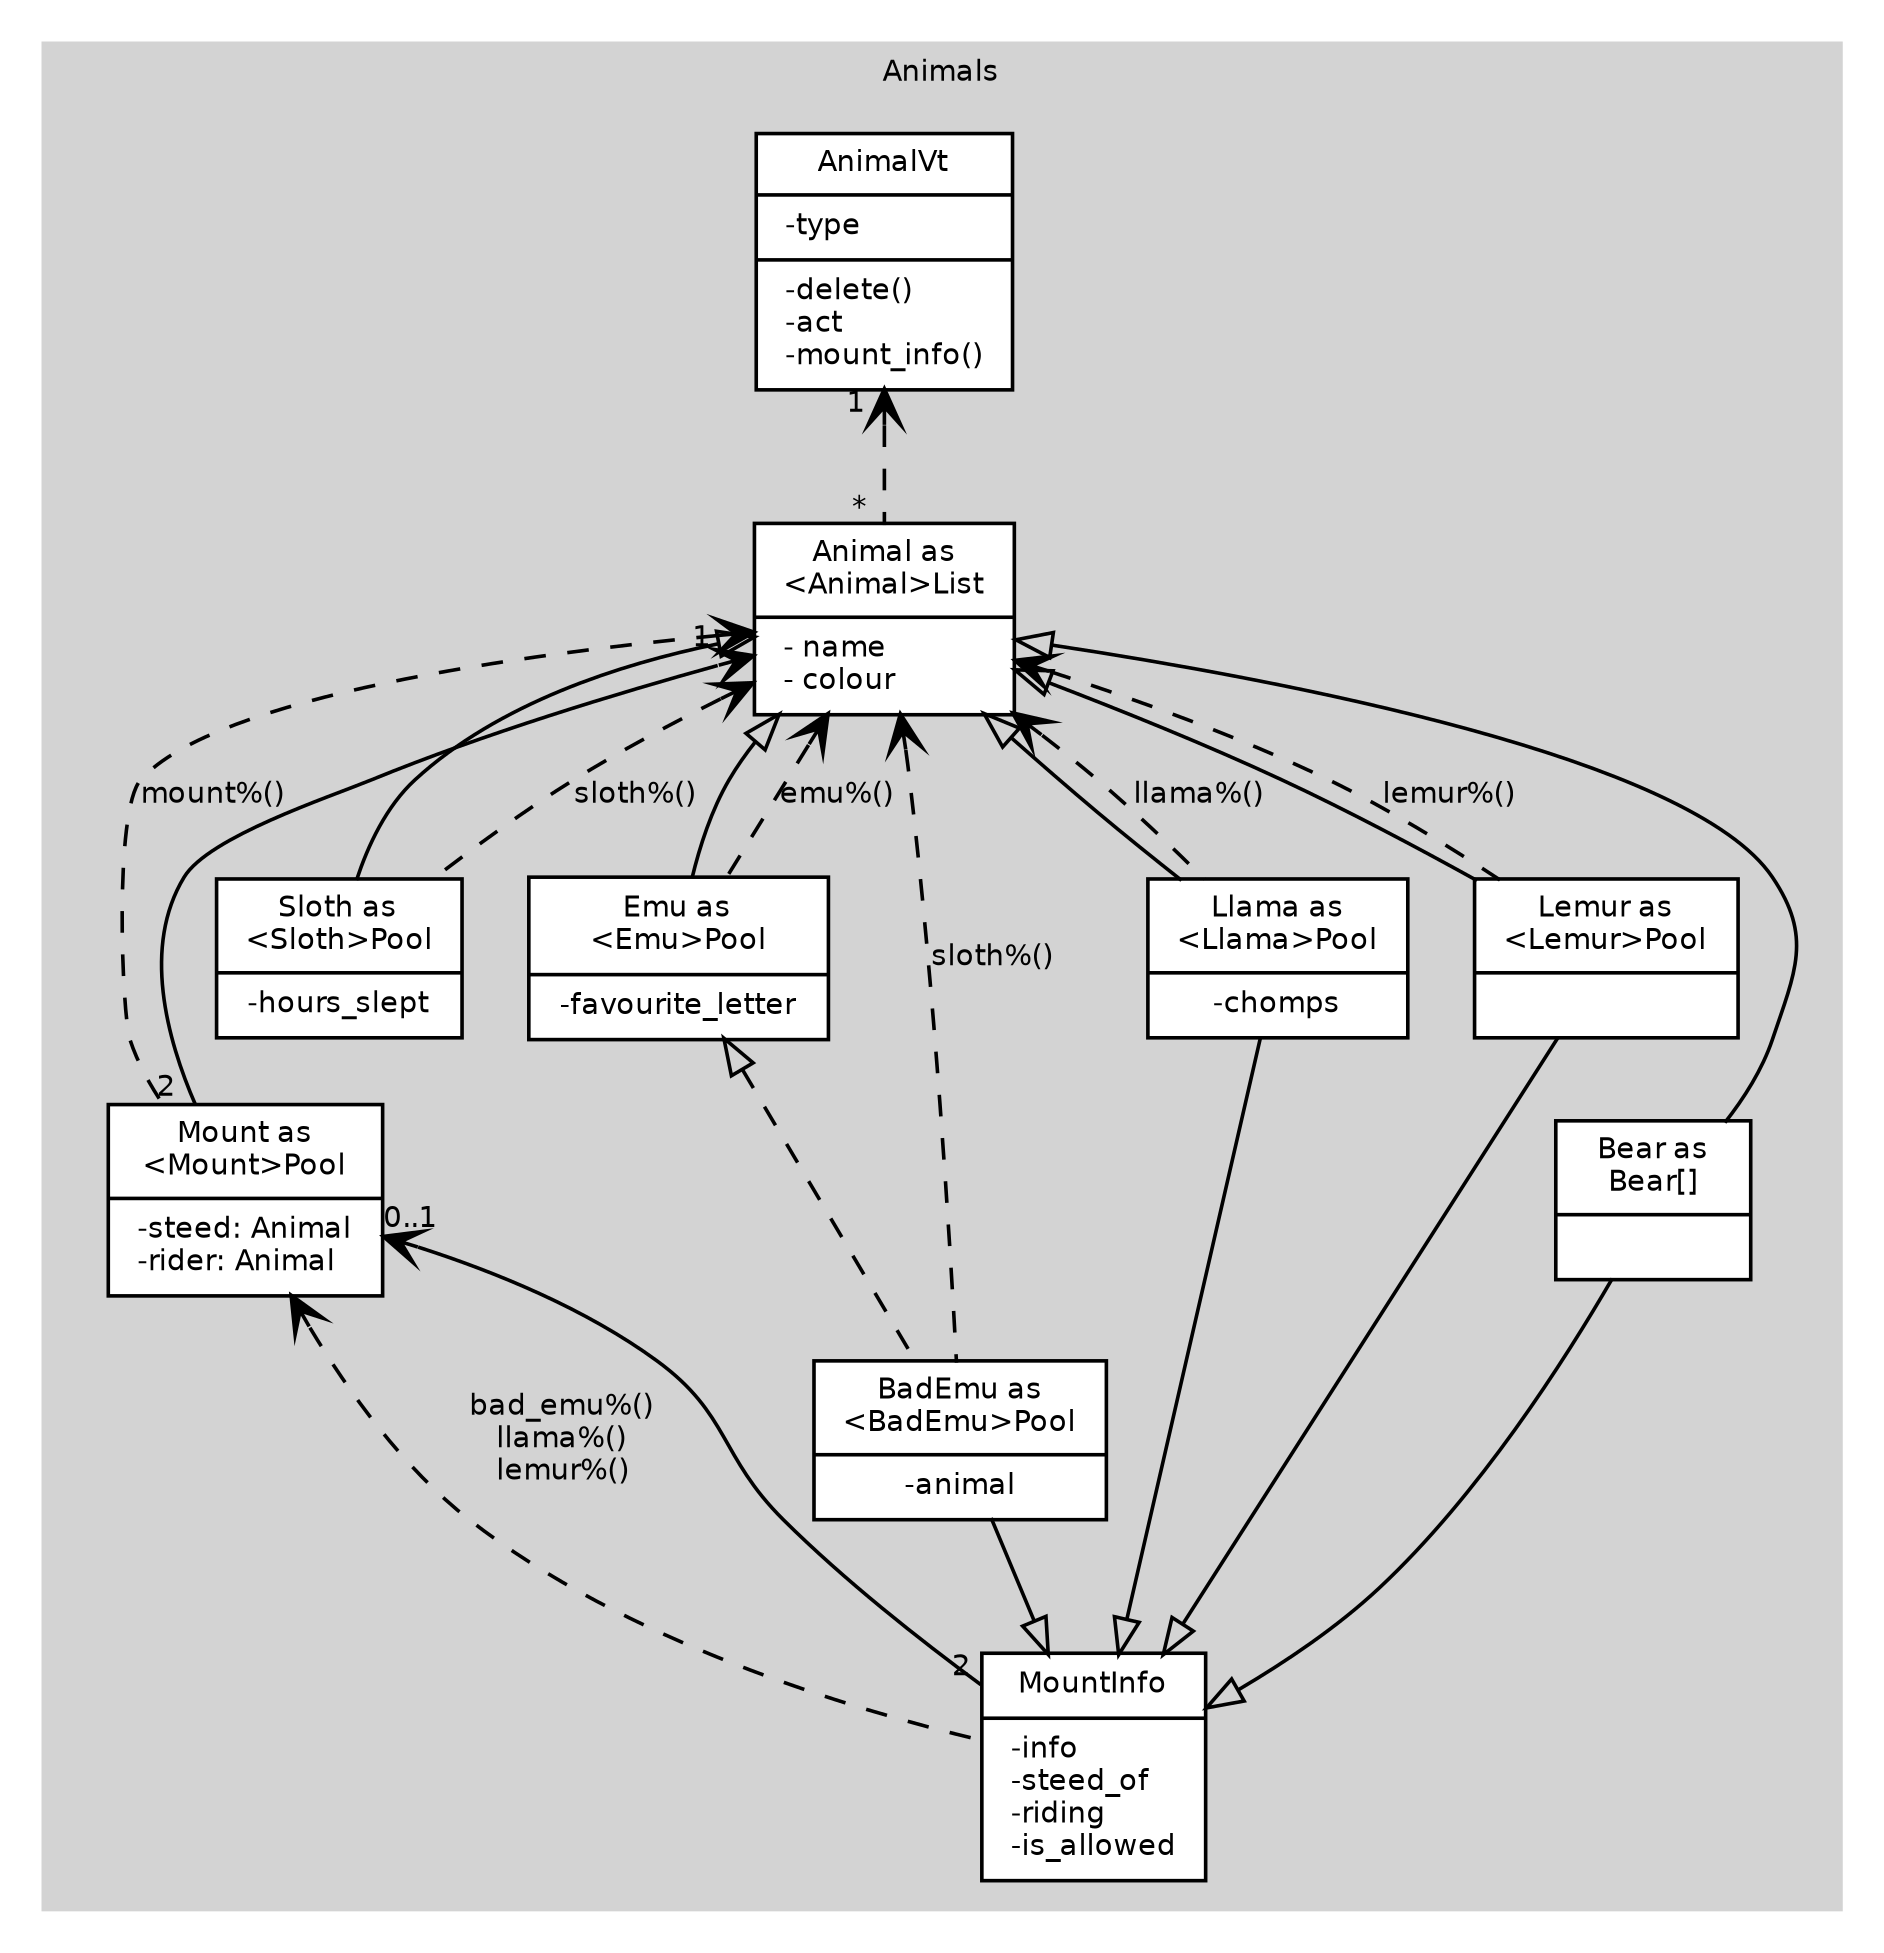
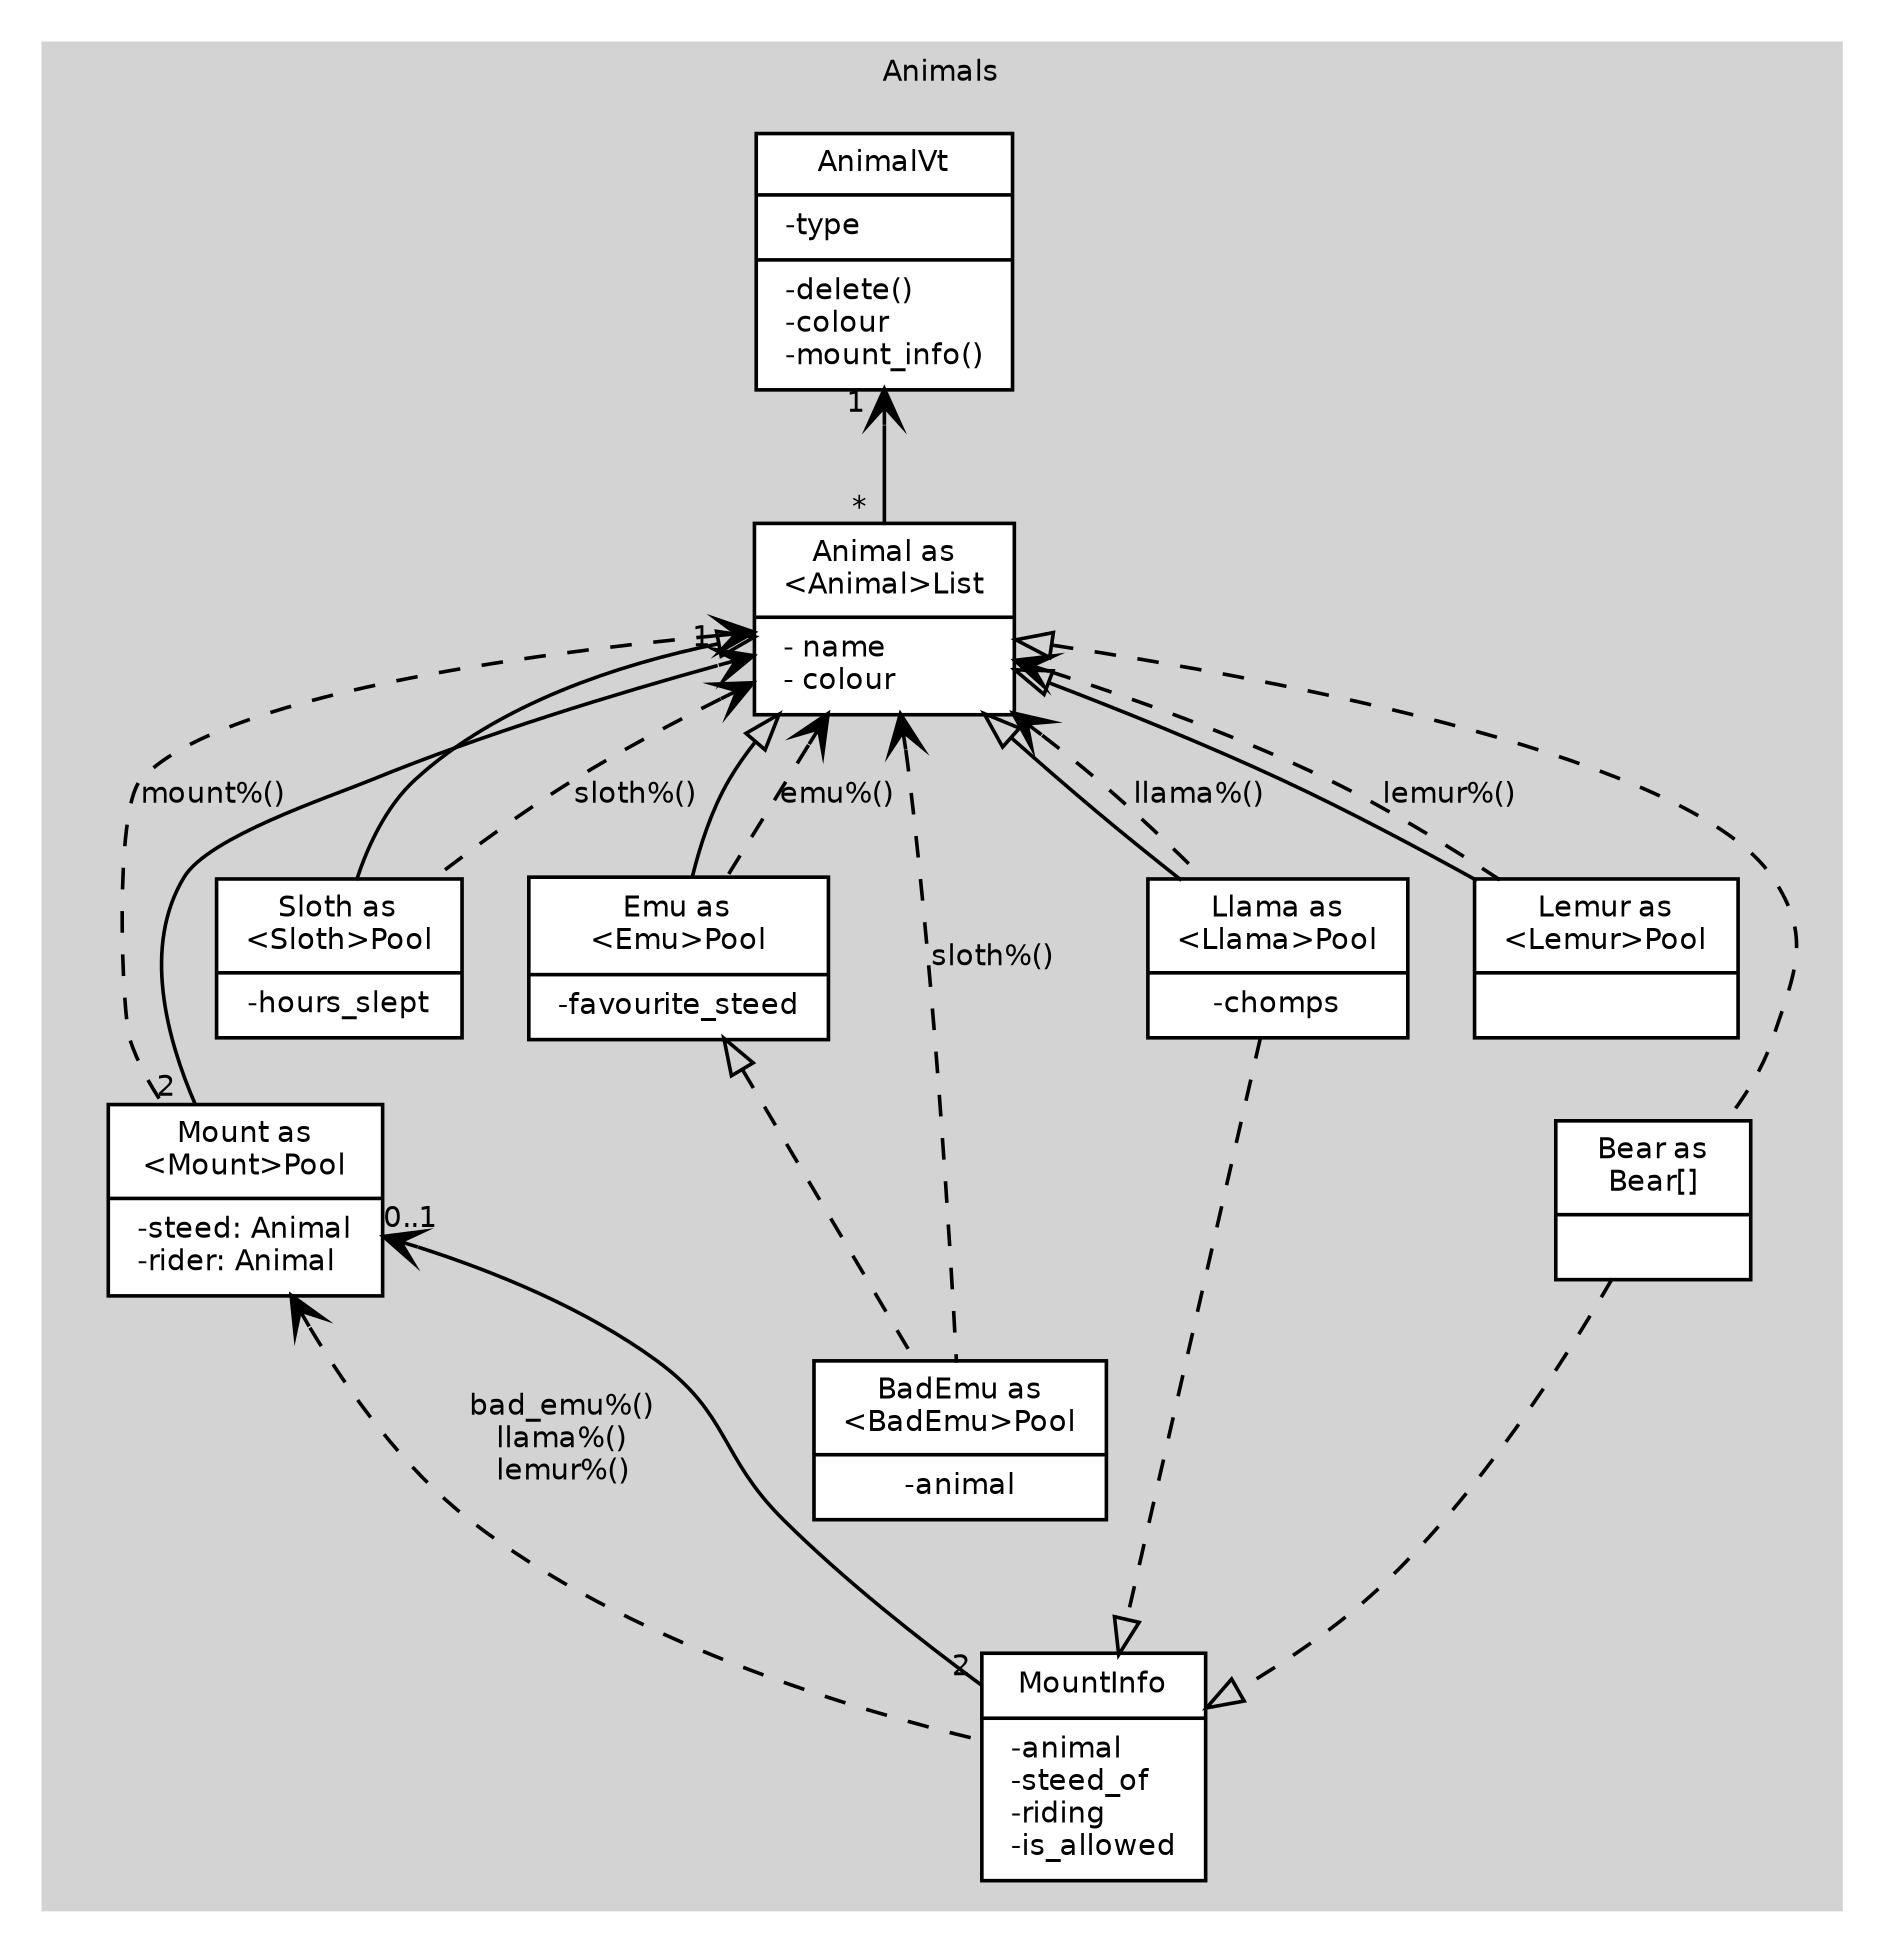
(814, 323) -> (837, 323)
(884, 475) -> (884, 475)
(1557, 756) -> (1557, 756)
(679, 1005) -> (679, 1005)
(1194, 1328) -> (1194, 1328)
(1370, 1331) -> none
(1453, 1510) -> (1453, 1510)
(1013, 1569) -> none
(1045, 1749) -> (1067, 1749)
